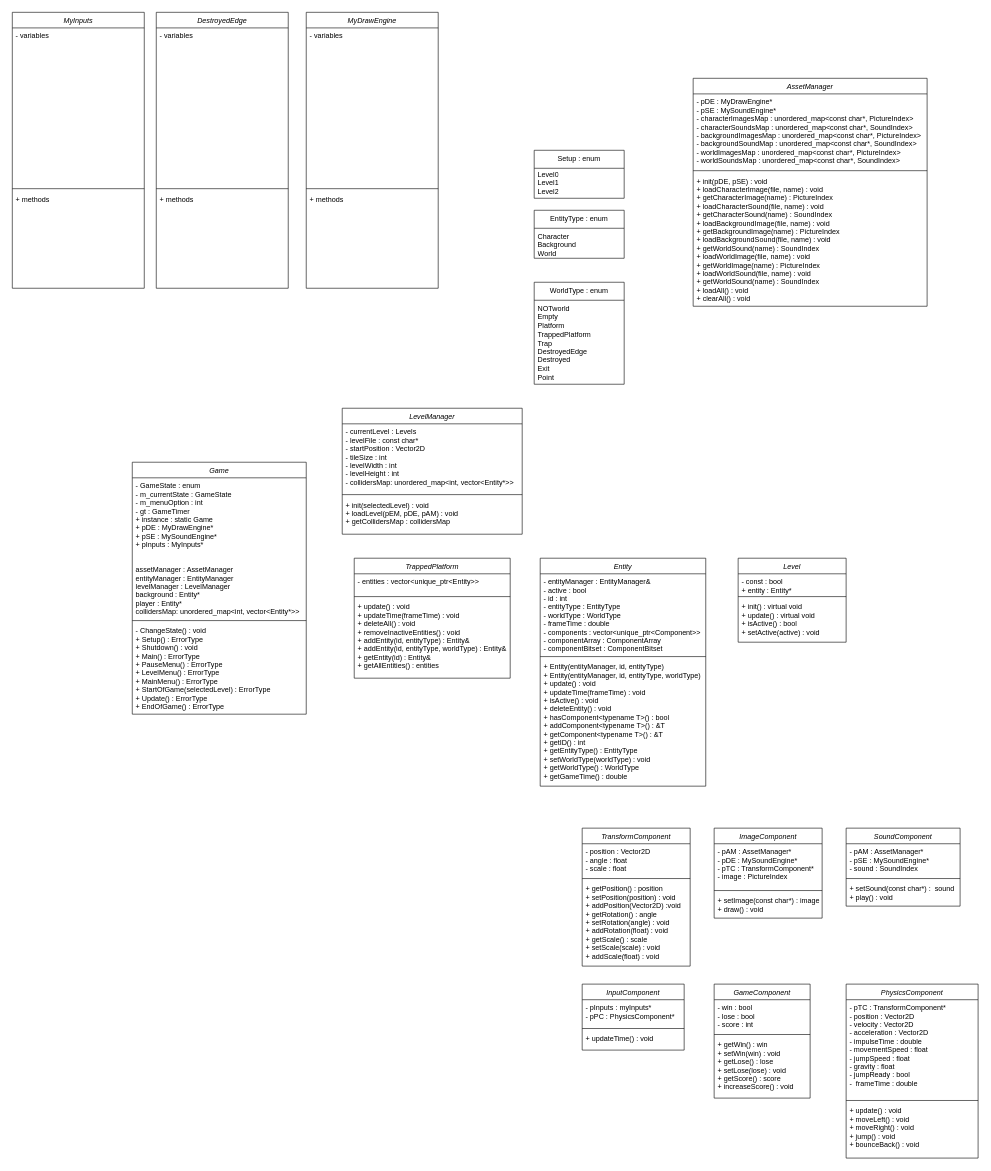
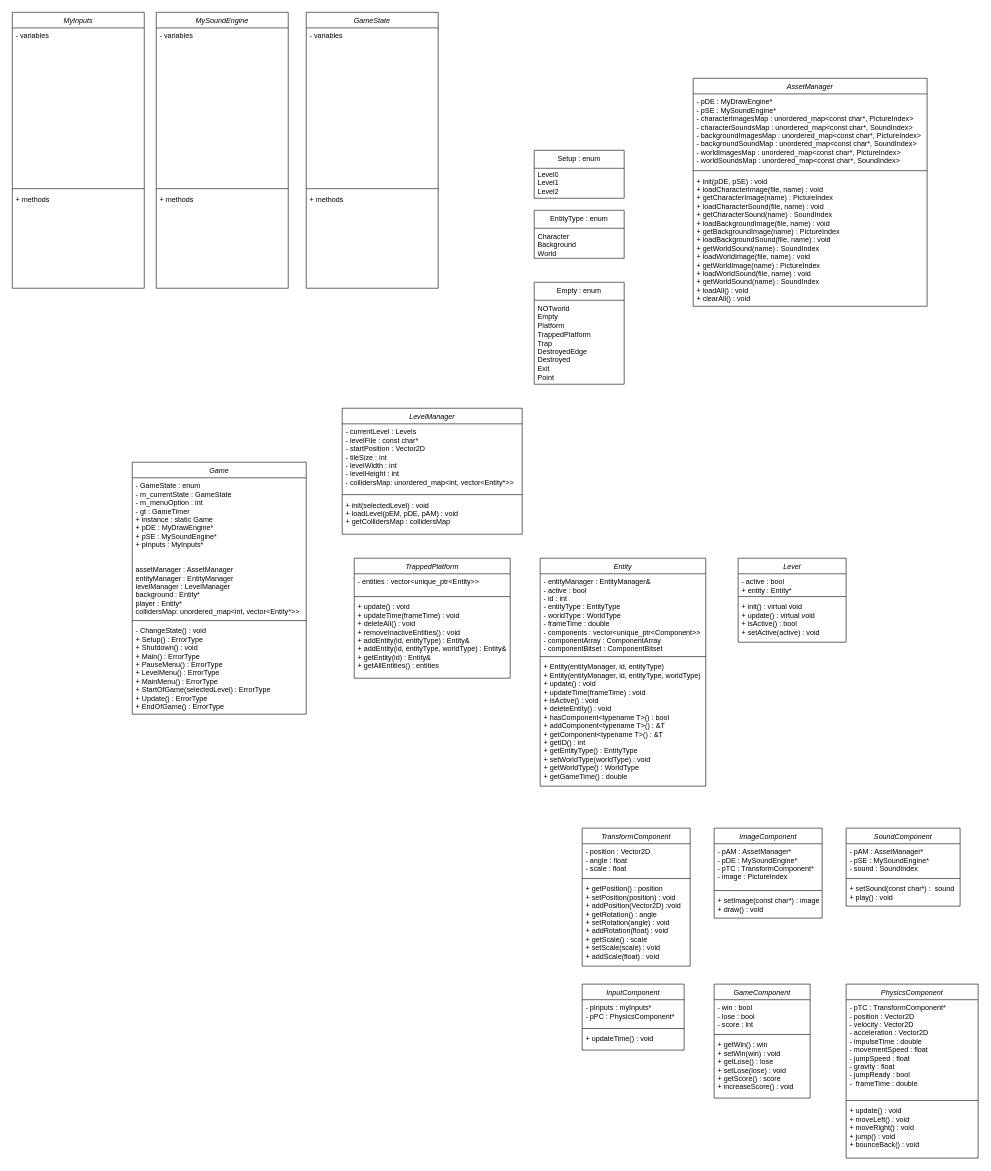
(222, 20) -> (222, 20)
(372, 20) -> (372, 20)
(579, 291) -> (579, 291)
(765, 582) -> (766, 582)
